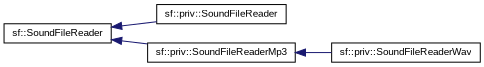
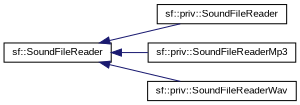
(319, 53) -> (145, 73)
